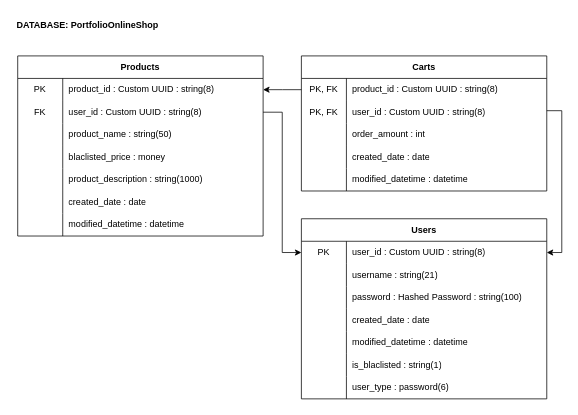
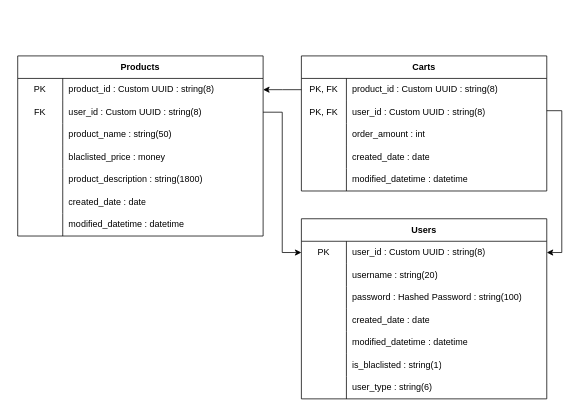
(88, 25) -> none
(147, 180) -> (147, 180)
(400, 275) -> (400, 275)
(407, 387) -> (400, 387)
